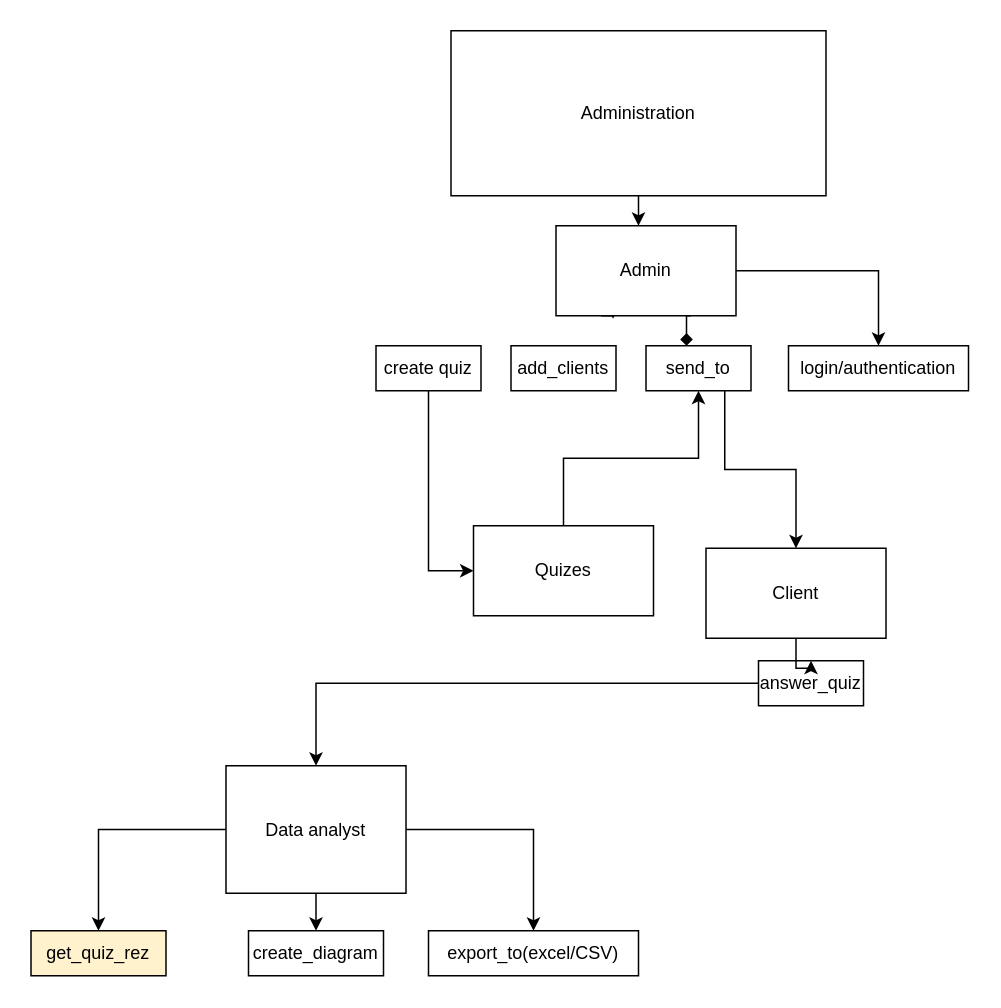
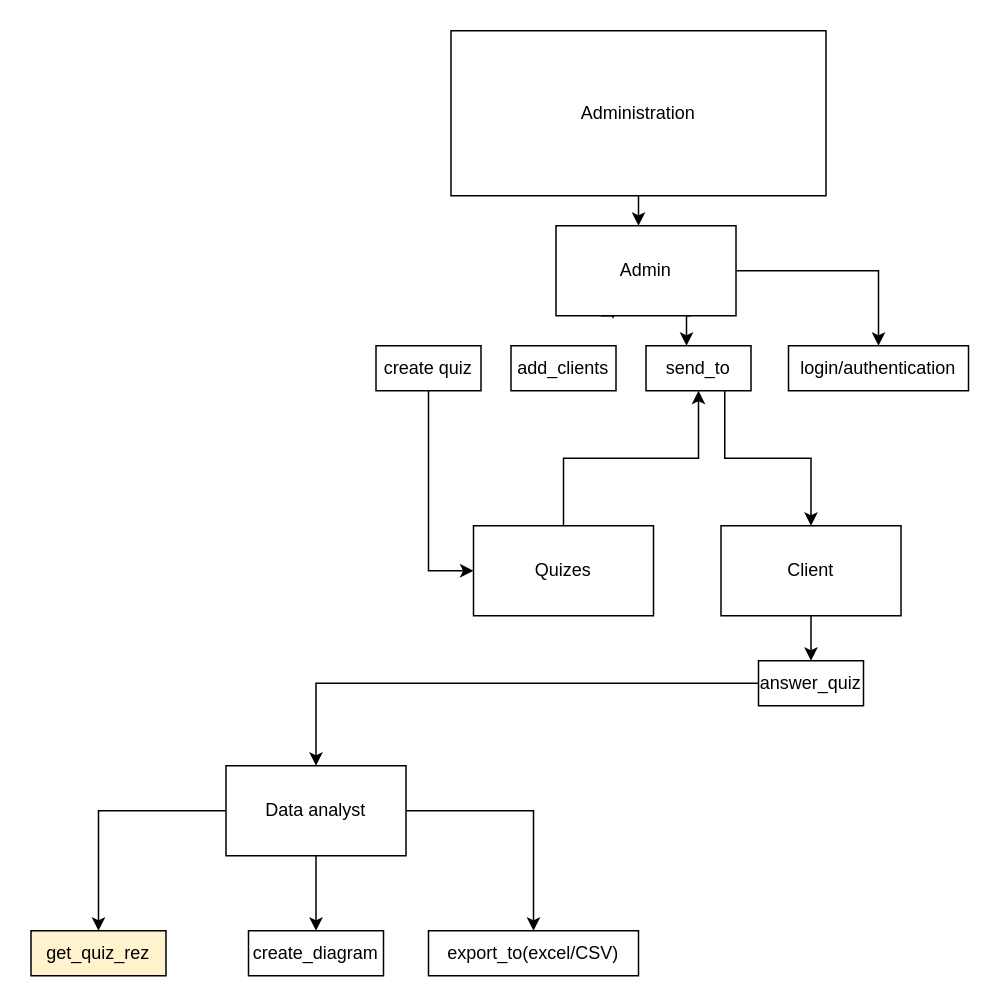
(686, 333) -> (686, 334)
(796, 593) -> (811, 571)
(316, 830) -> (316, 811)
